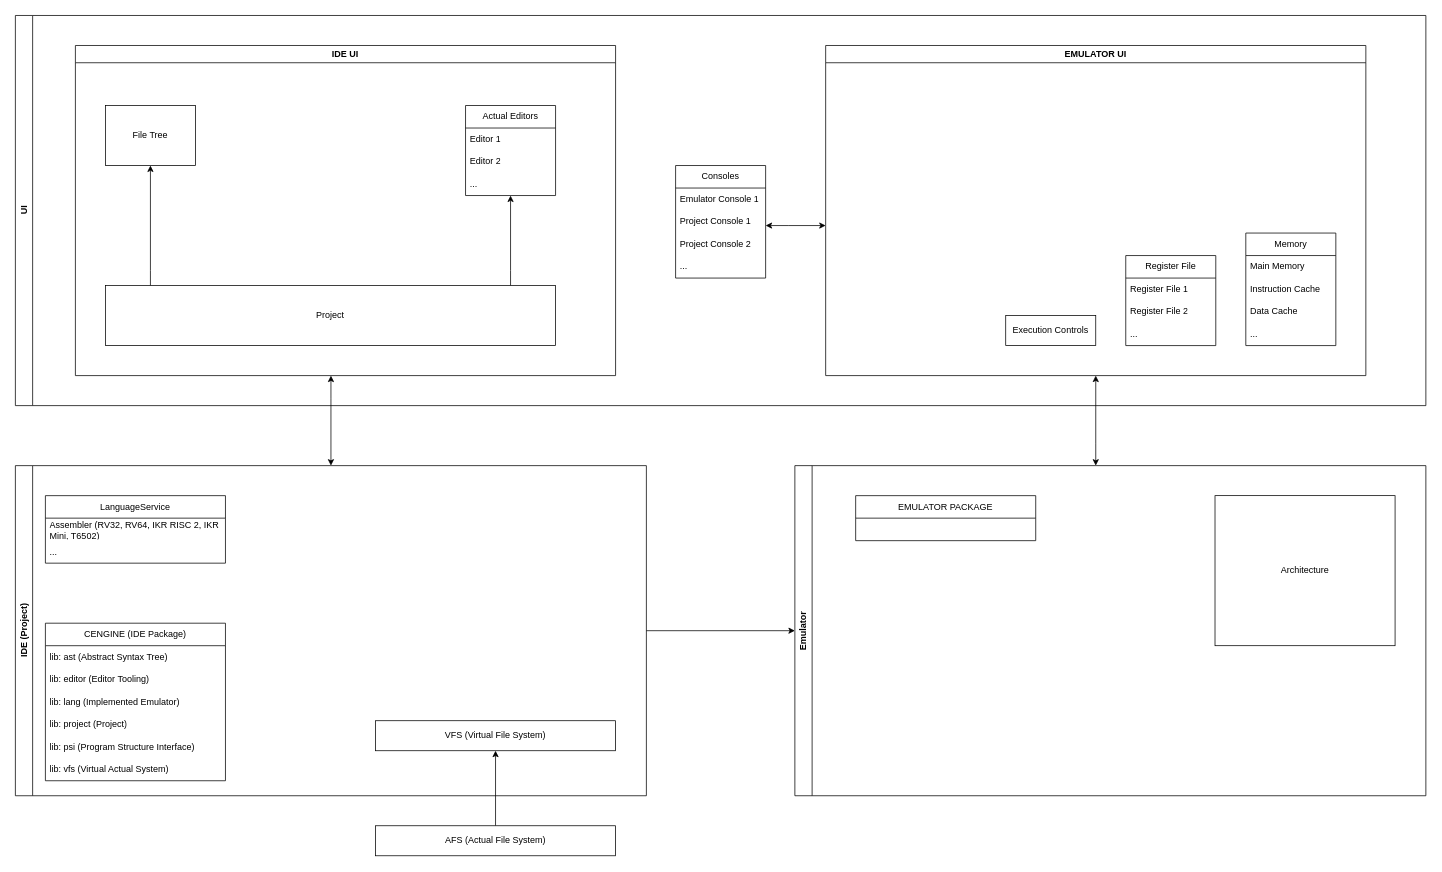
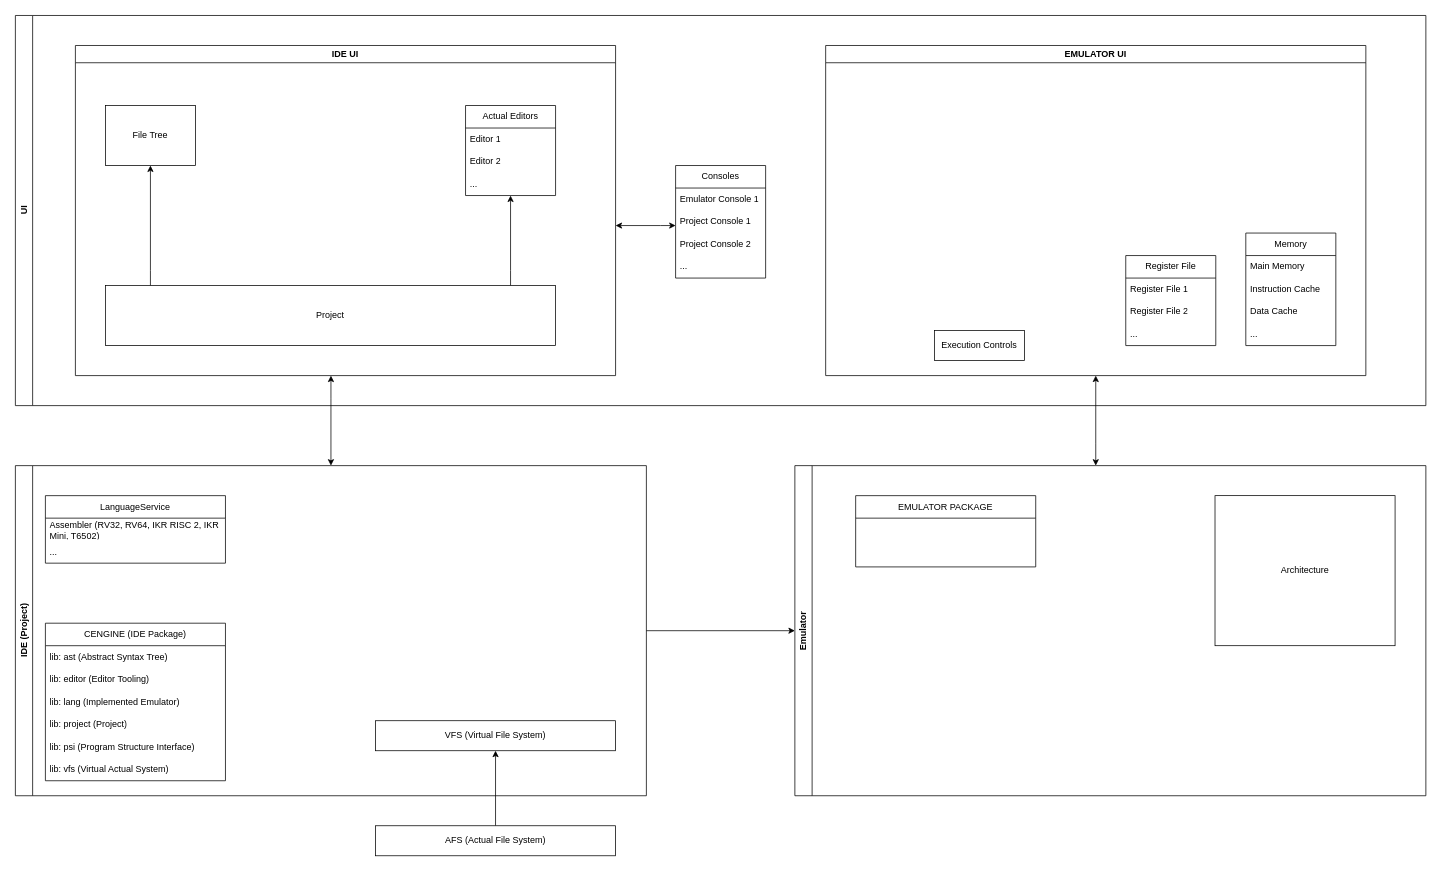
none -> (645, 225)
(796, 225) -> none
(1050, 330) -> (979, 345)
(945, 518) -> (945, 531)
